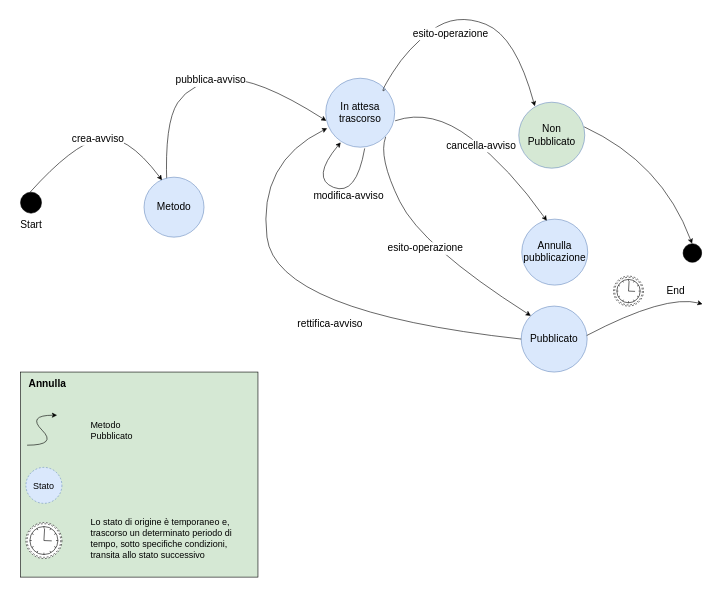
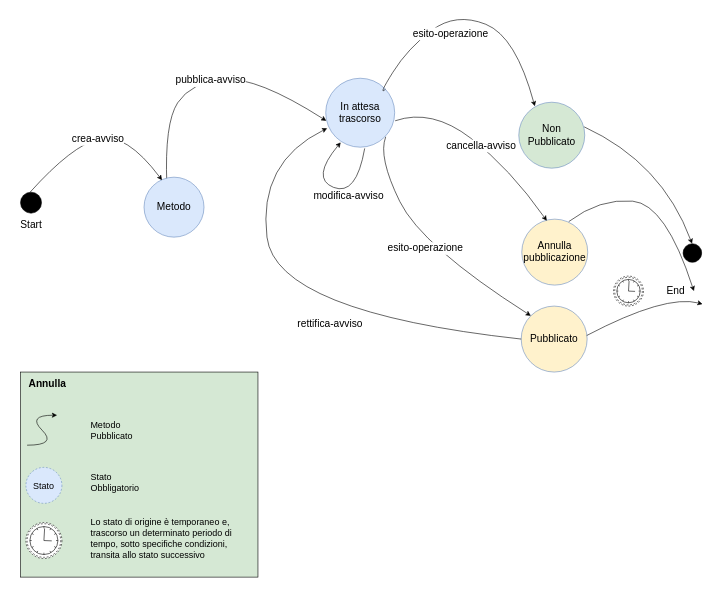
none -> (591, 209)
(555, 252) -> (555, 252)
(554, 339) -> (554, 339)
none -> (125, 483)
